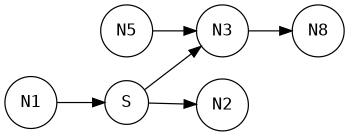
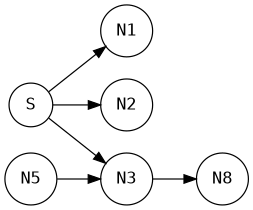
(75, 103) -> (72, 73)
